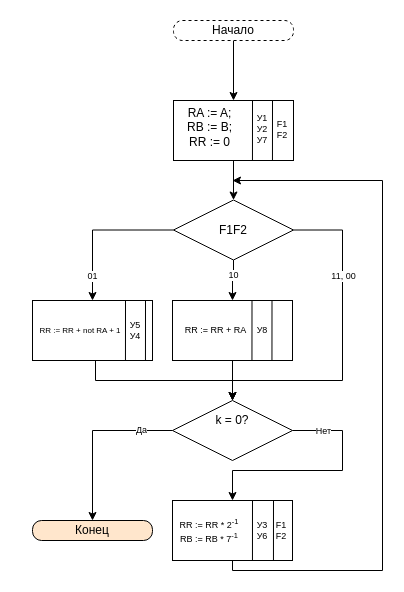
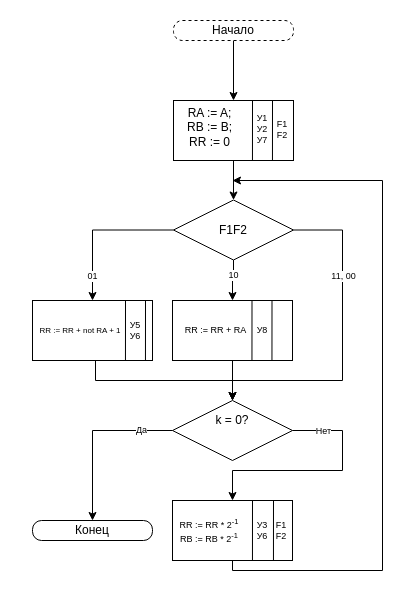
(136, 331) -> (136, 331)
(93, 531) -> (93, 531)
(210, 531) -> (210, 531)
